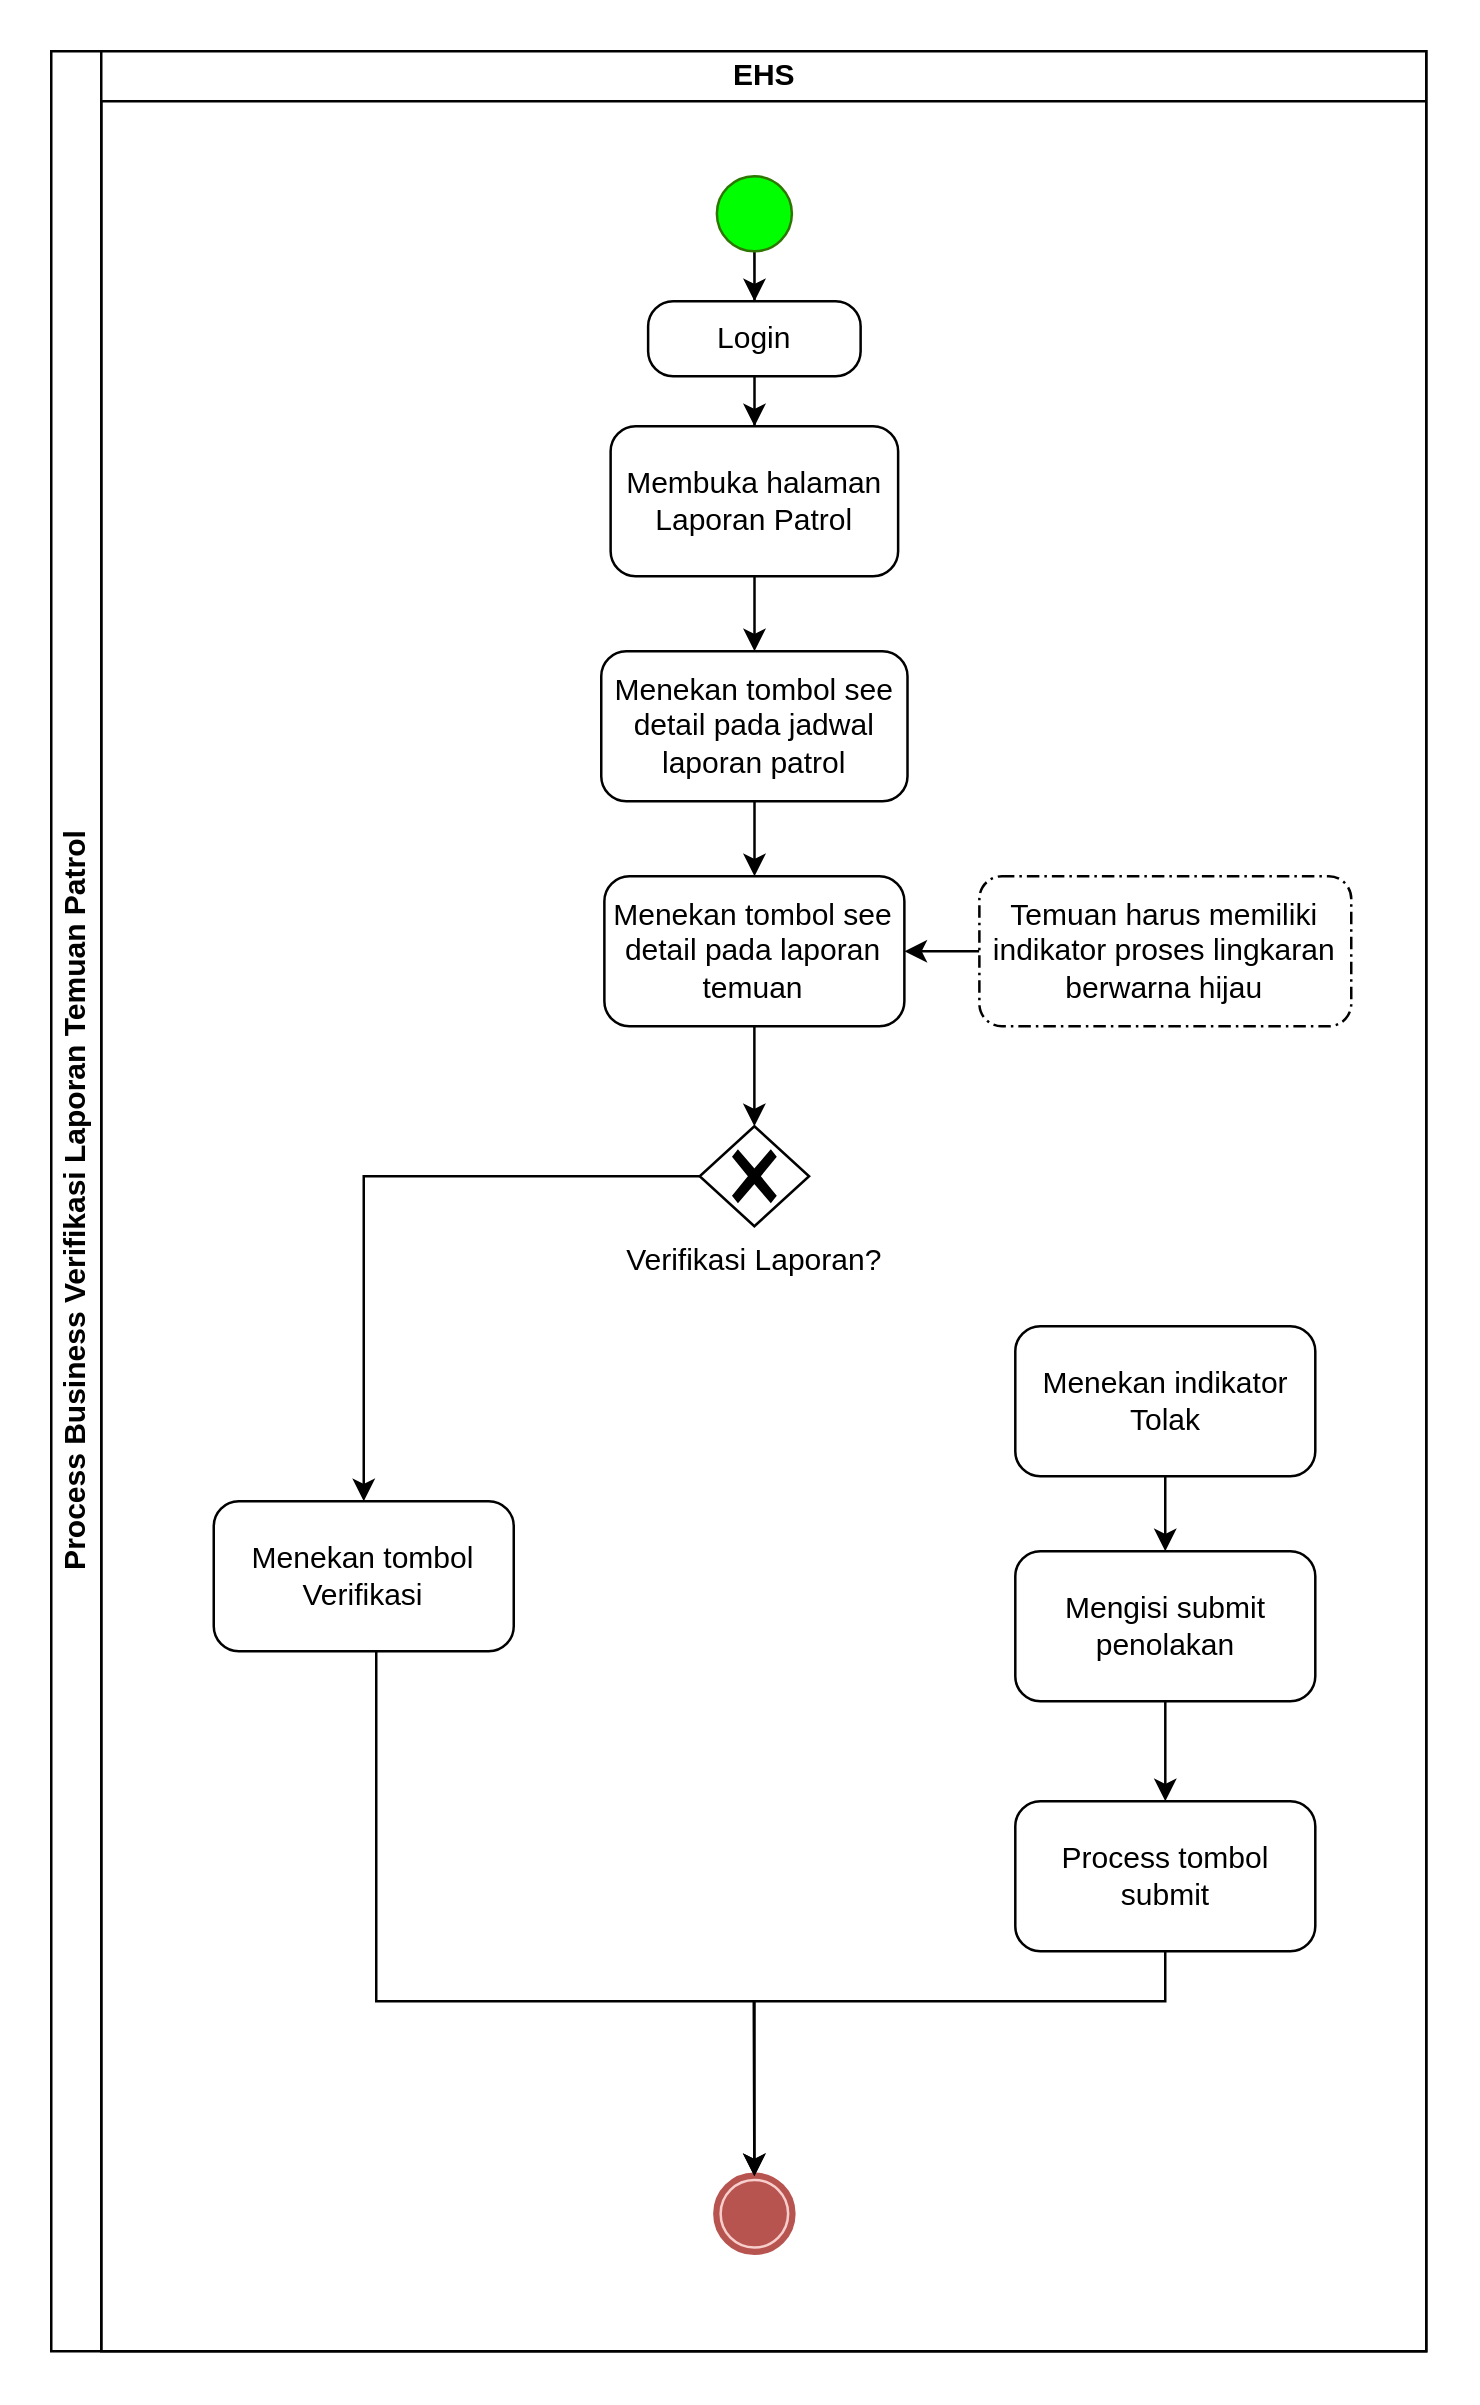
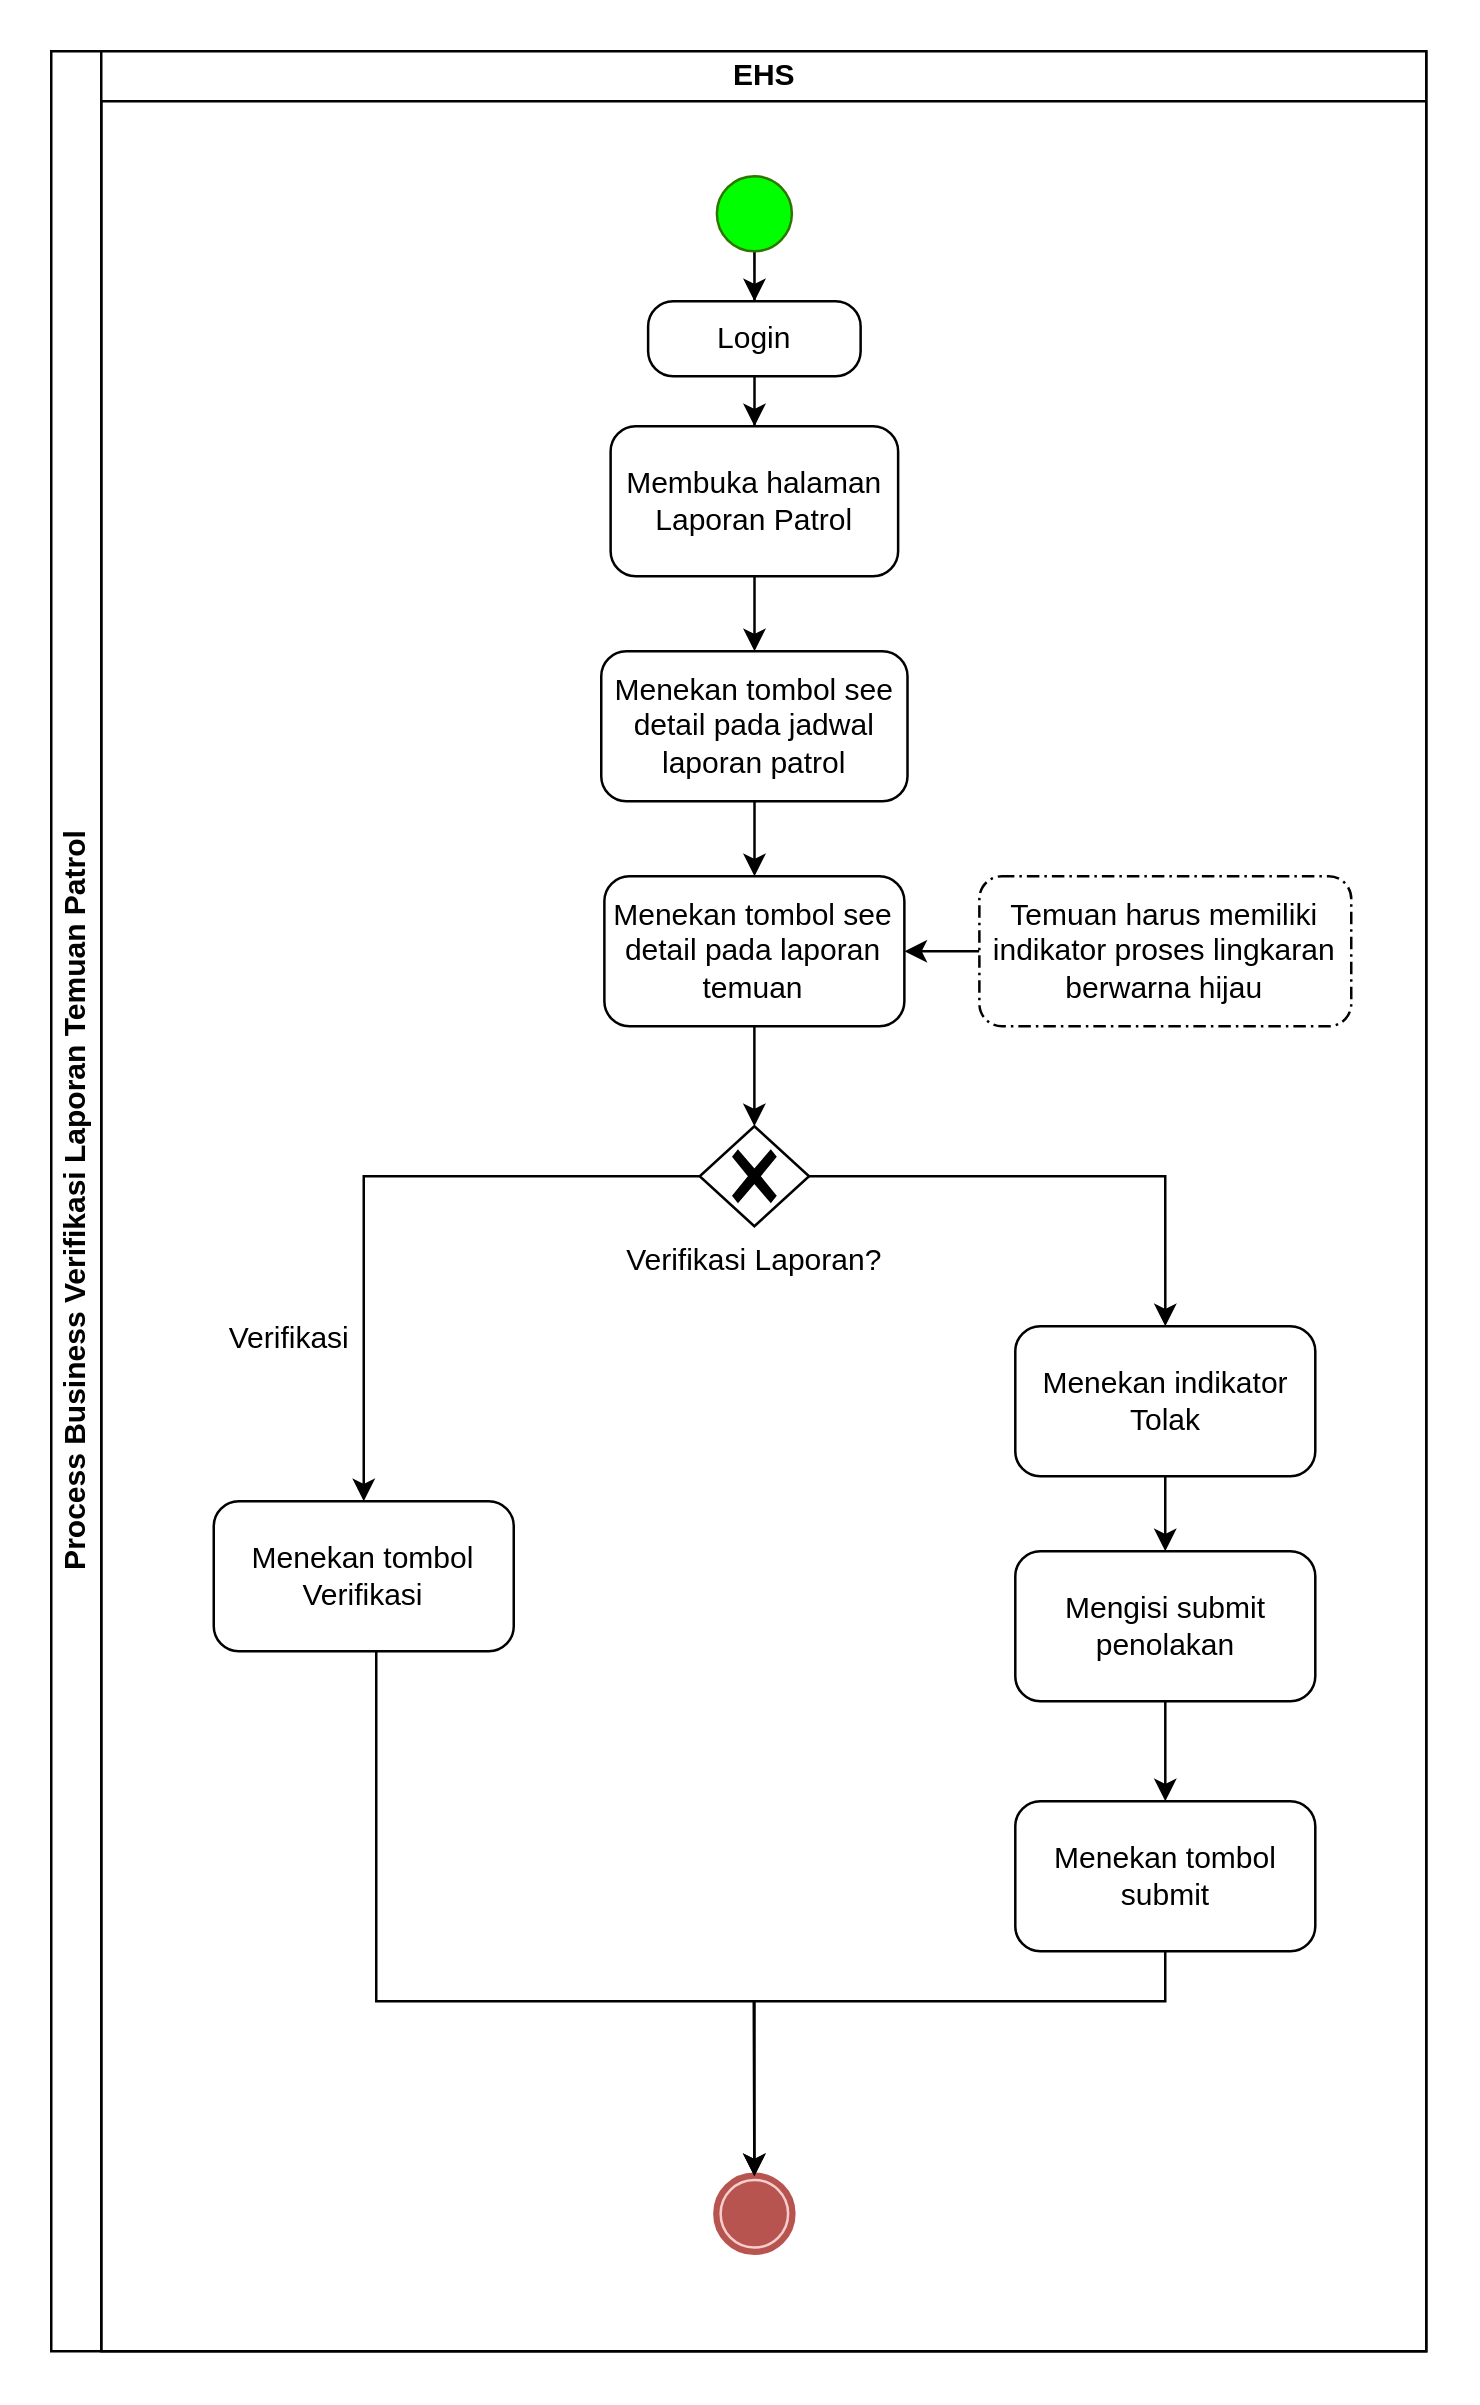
none -> (1054, 1176)
none -> (289, 1339)
(1166, 1876) -> (1166, 1876)
